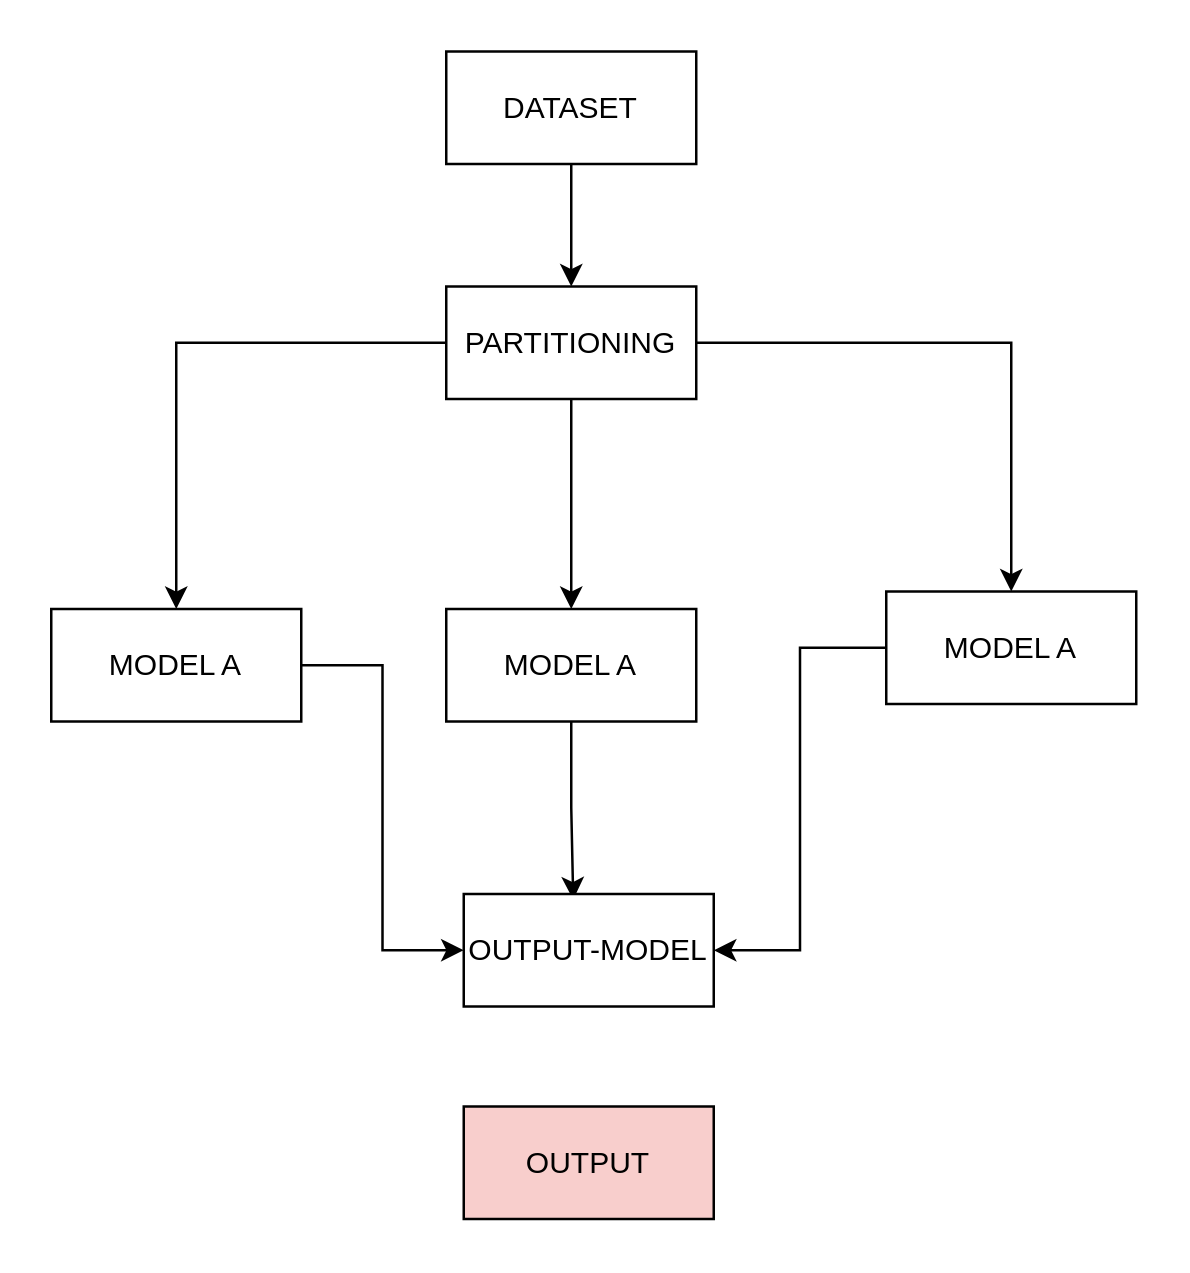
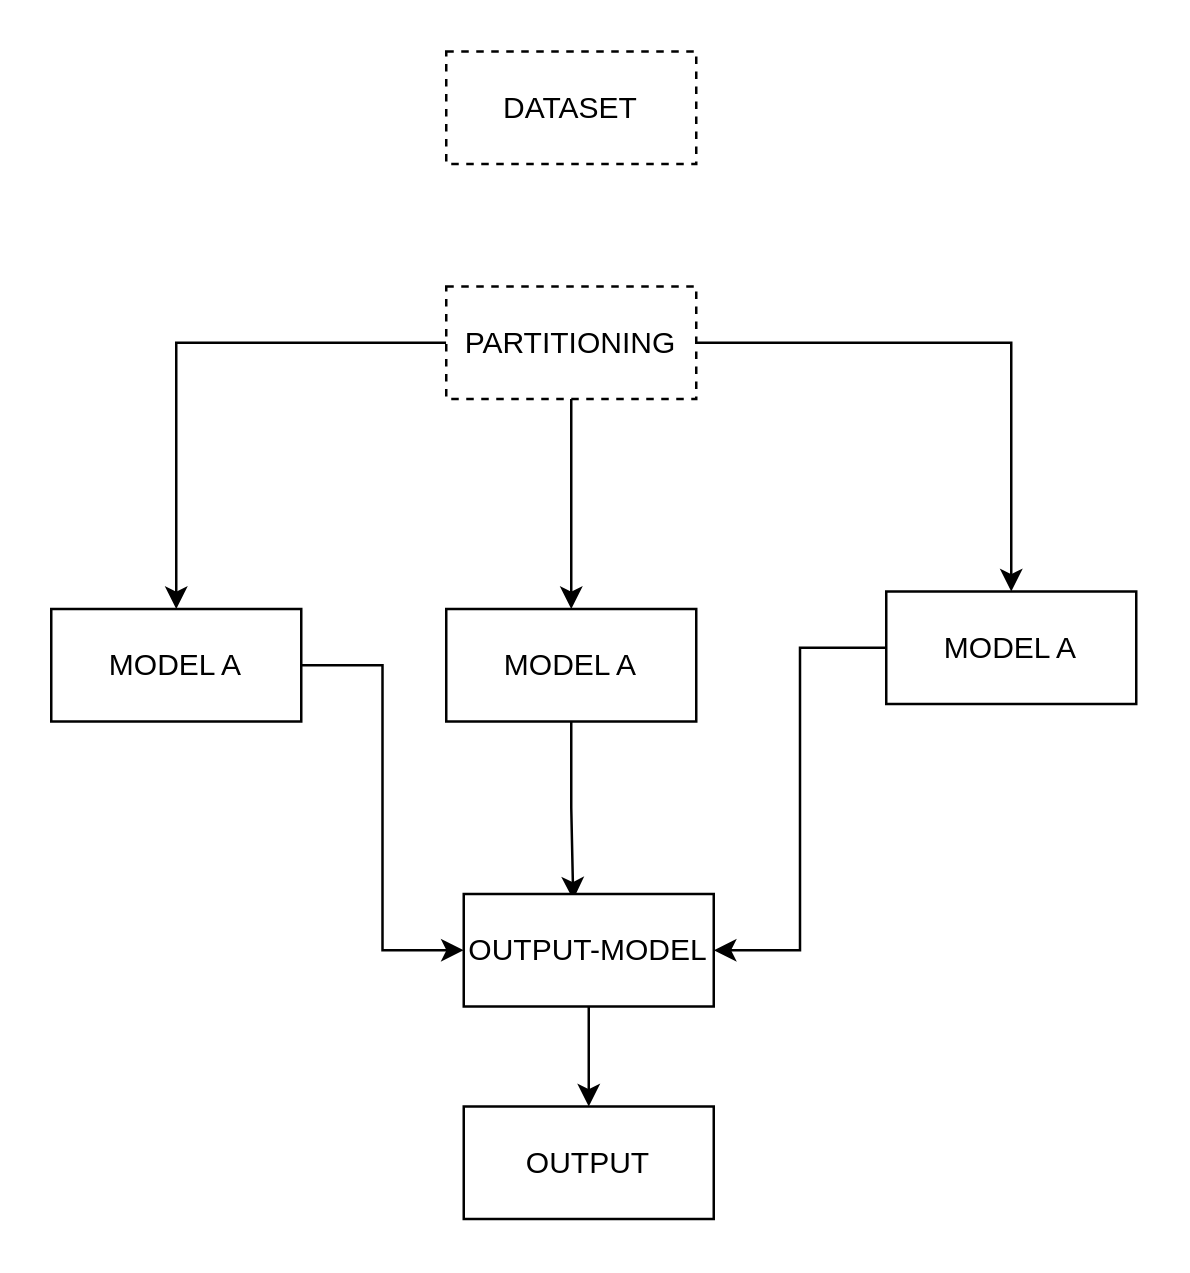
(571, 108) -> (571, 108)
(571, 217) -> none
(571, 343) -> (571, 343)
none -> (589, 1048)
(589, 1163) -> (589, 1163)
